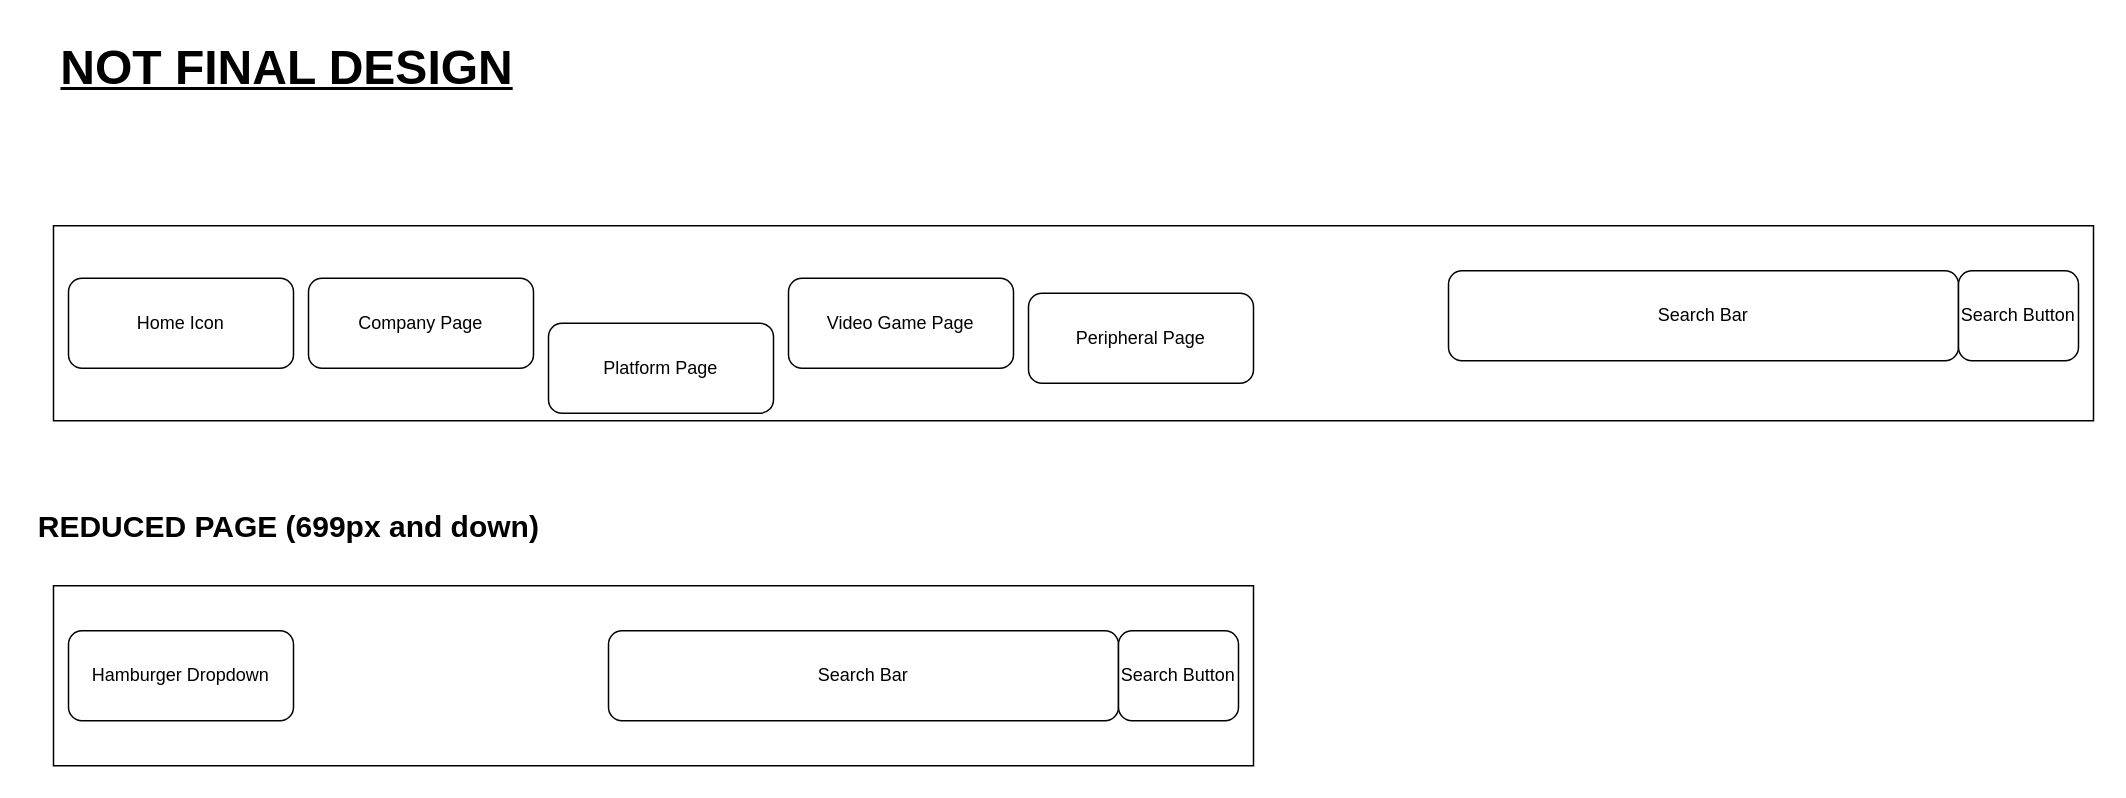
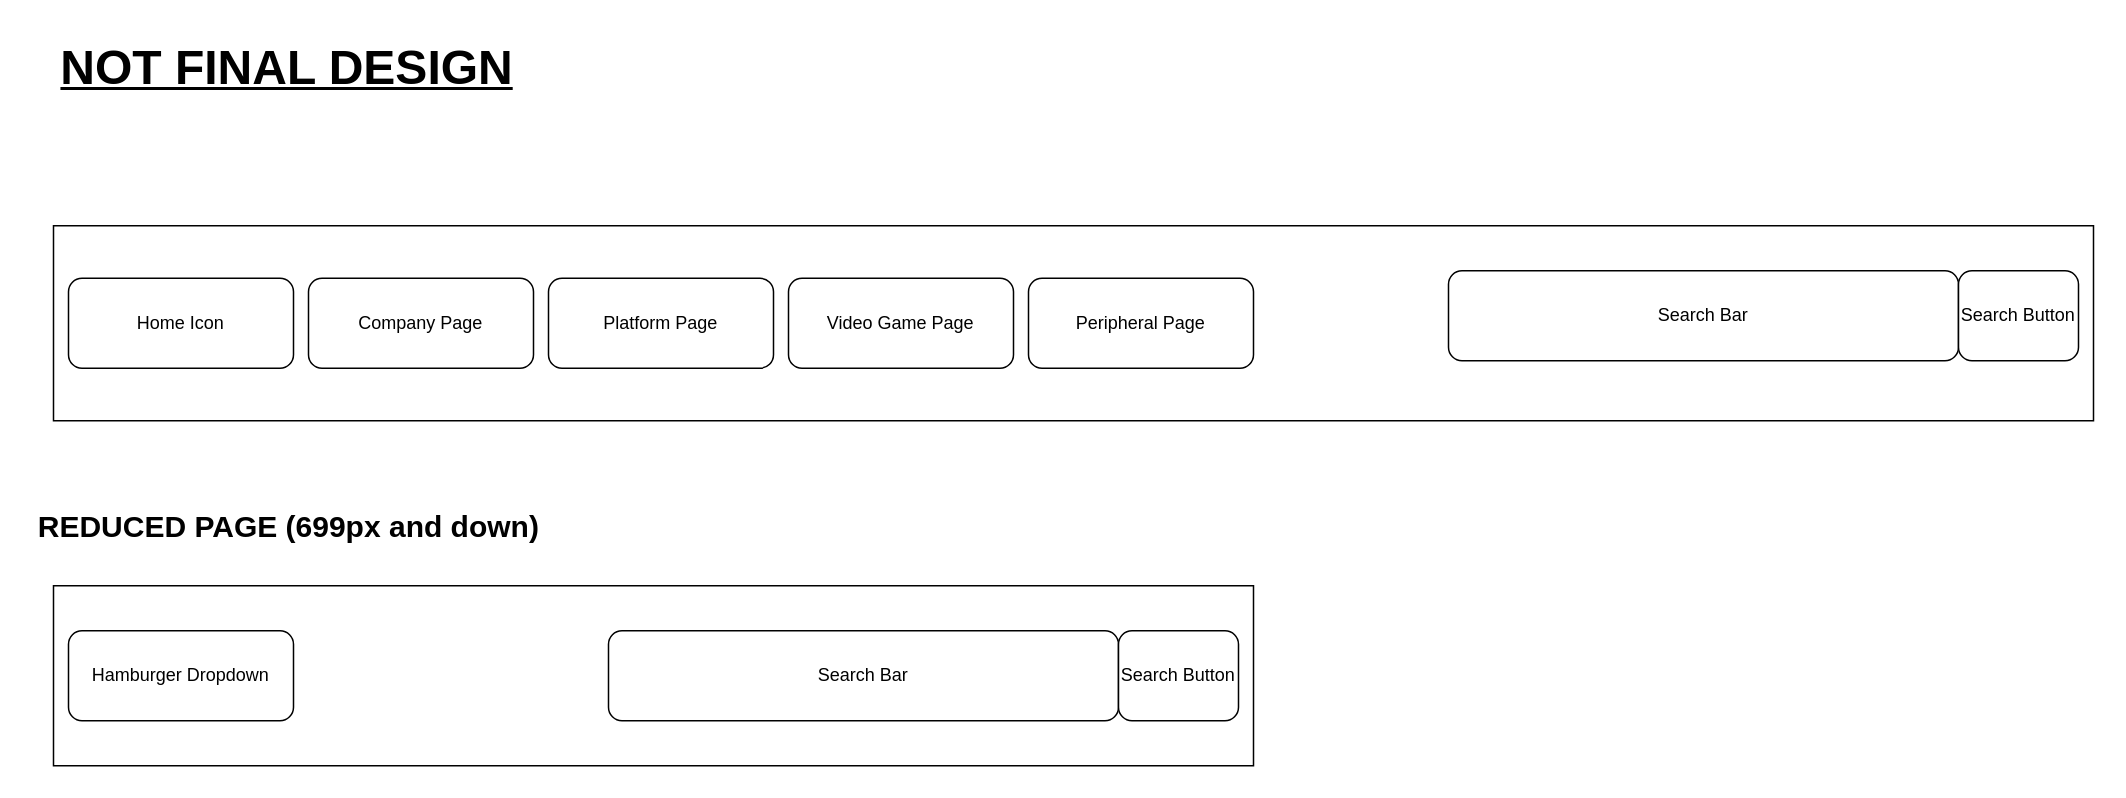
(1141, 338) -> (1141, 323)
(661, 368) -> (661, 323)
